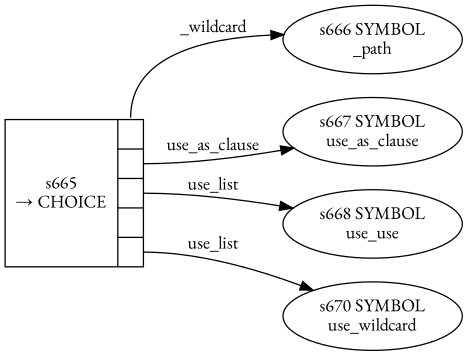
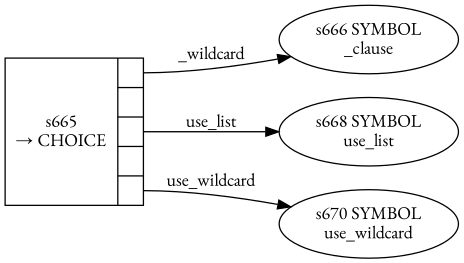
(373, 40) -> (369, 40)
(373, 132) -> none
(373, 224) -> (369, 132)
(213, 244) -> (211, 181)
